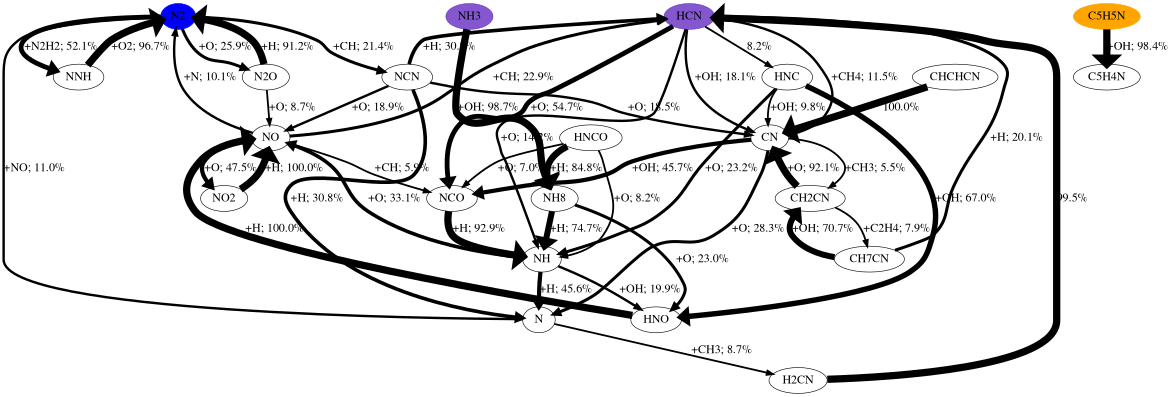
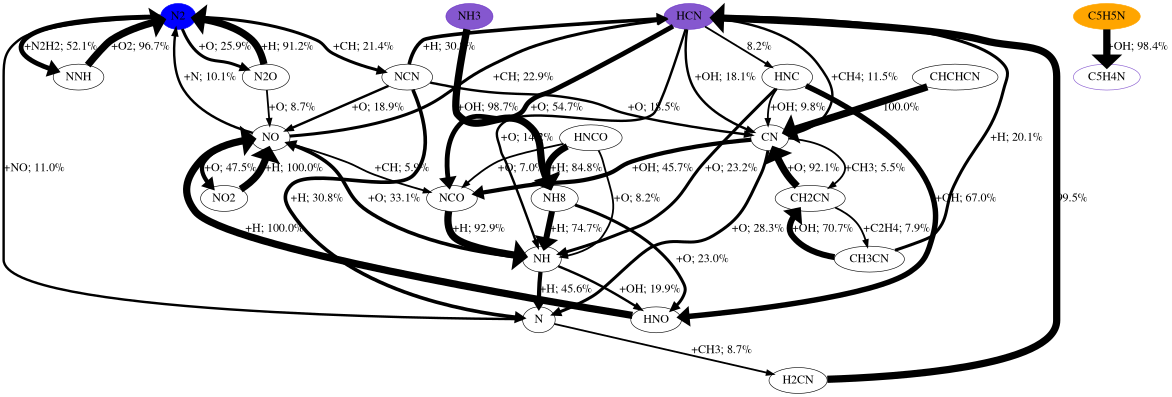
(1107, 77) -> (1107, 77)
(869, 259) -> (869, 259)
